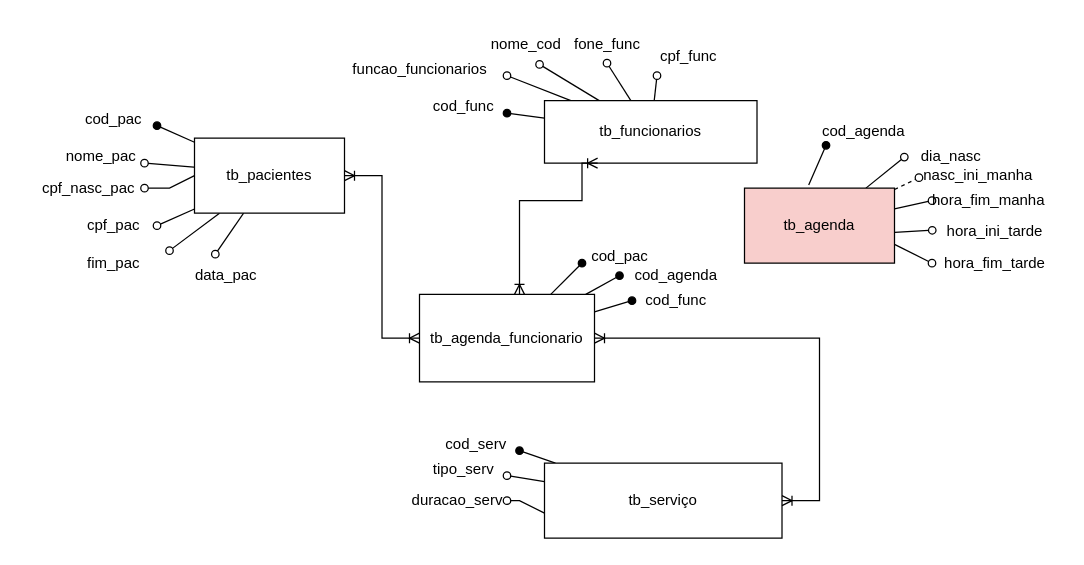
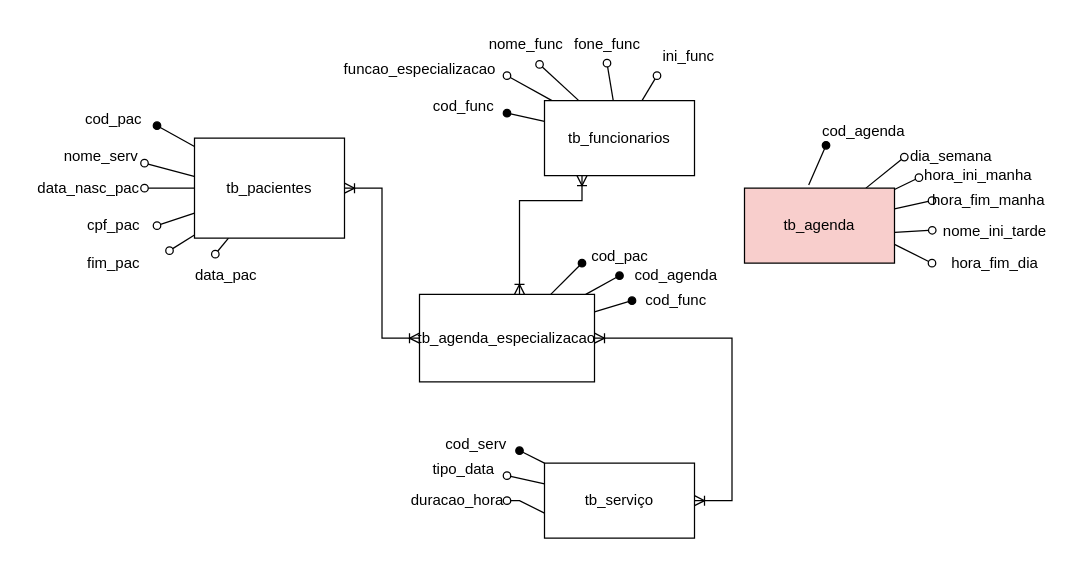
(526, 44) -> (526, 44)
(689, 57) -> (689, 57)
(420, 69) -> (420, 69)
(651, 132) -> (619, 138)
(101, 157) -> (101, 157)
(951, 157) -> (951, 157)
(269, 176) -> (269, 188)
(976, 176) -> (976, 176)
(905, 184) -> (905, 184)
(89, 188) -> (89, 188)
(995, 232) -> (995, 232)
(995, 263) -> (995, 263)
(507, 338) -> (507, 338)
(464, 469) -> (464, 469)
(458, 501) -> (458, 501)
(663, 501) -> (619, 501)
